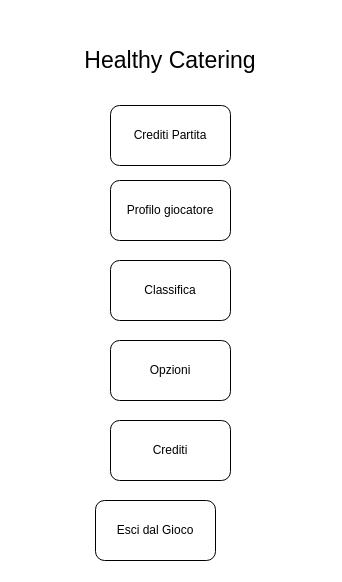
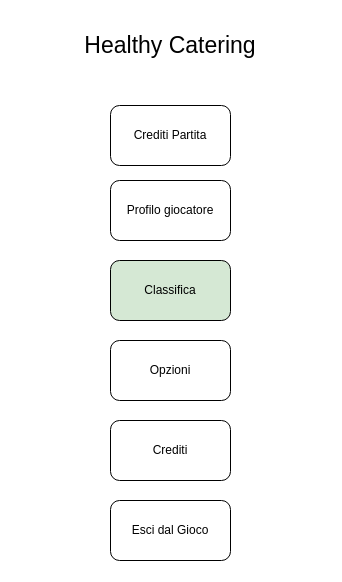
(171, 61) -> (171, 46)
(171, 291) -> (171, 291)
(156, 531) -> (171, 531)
